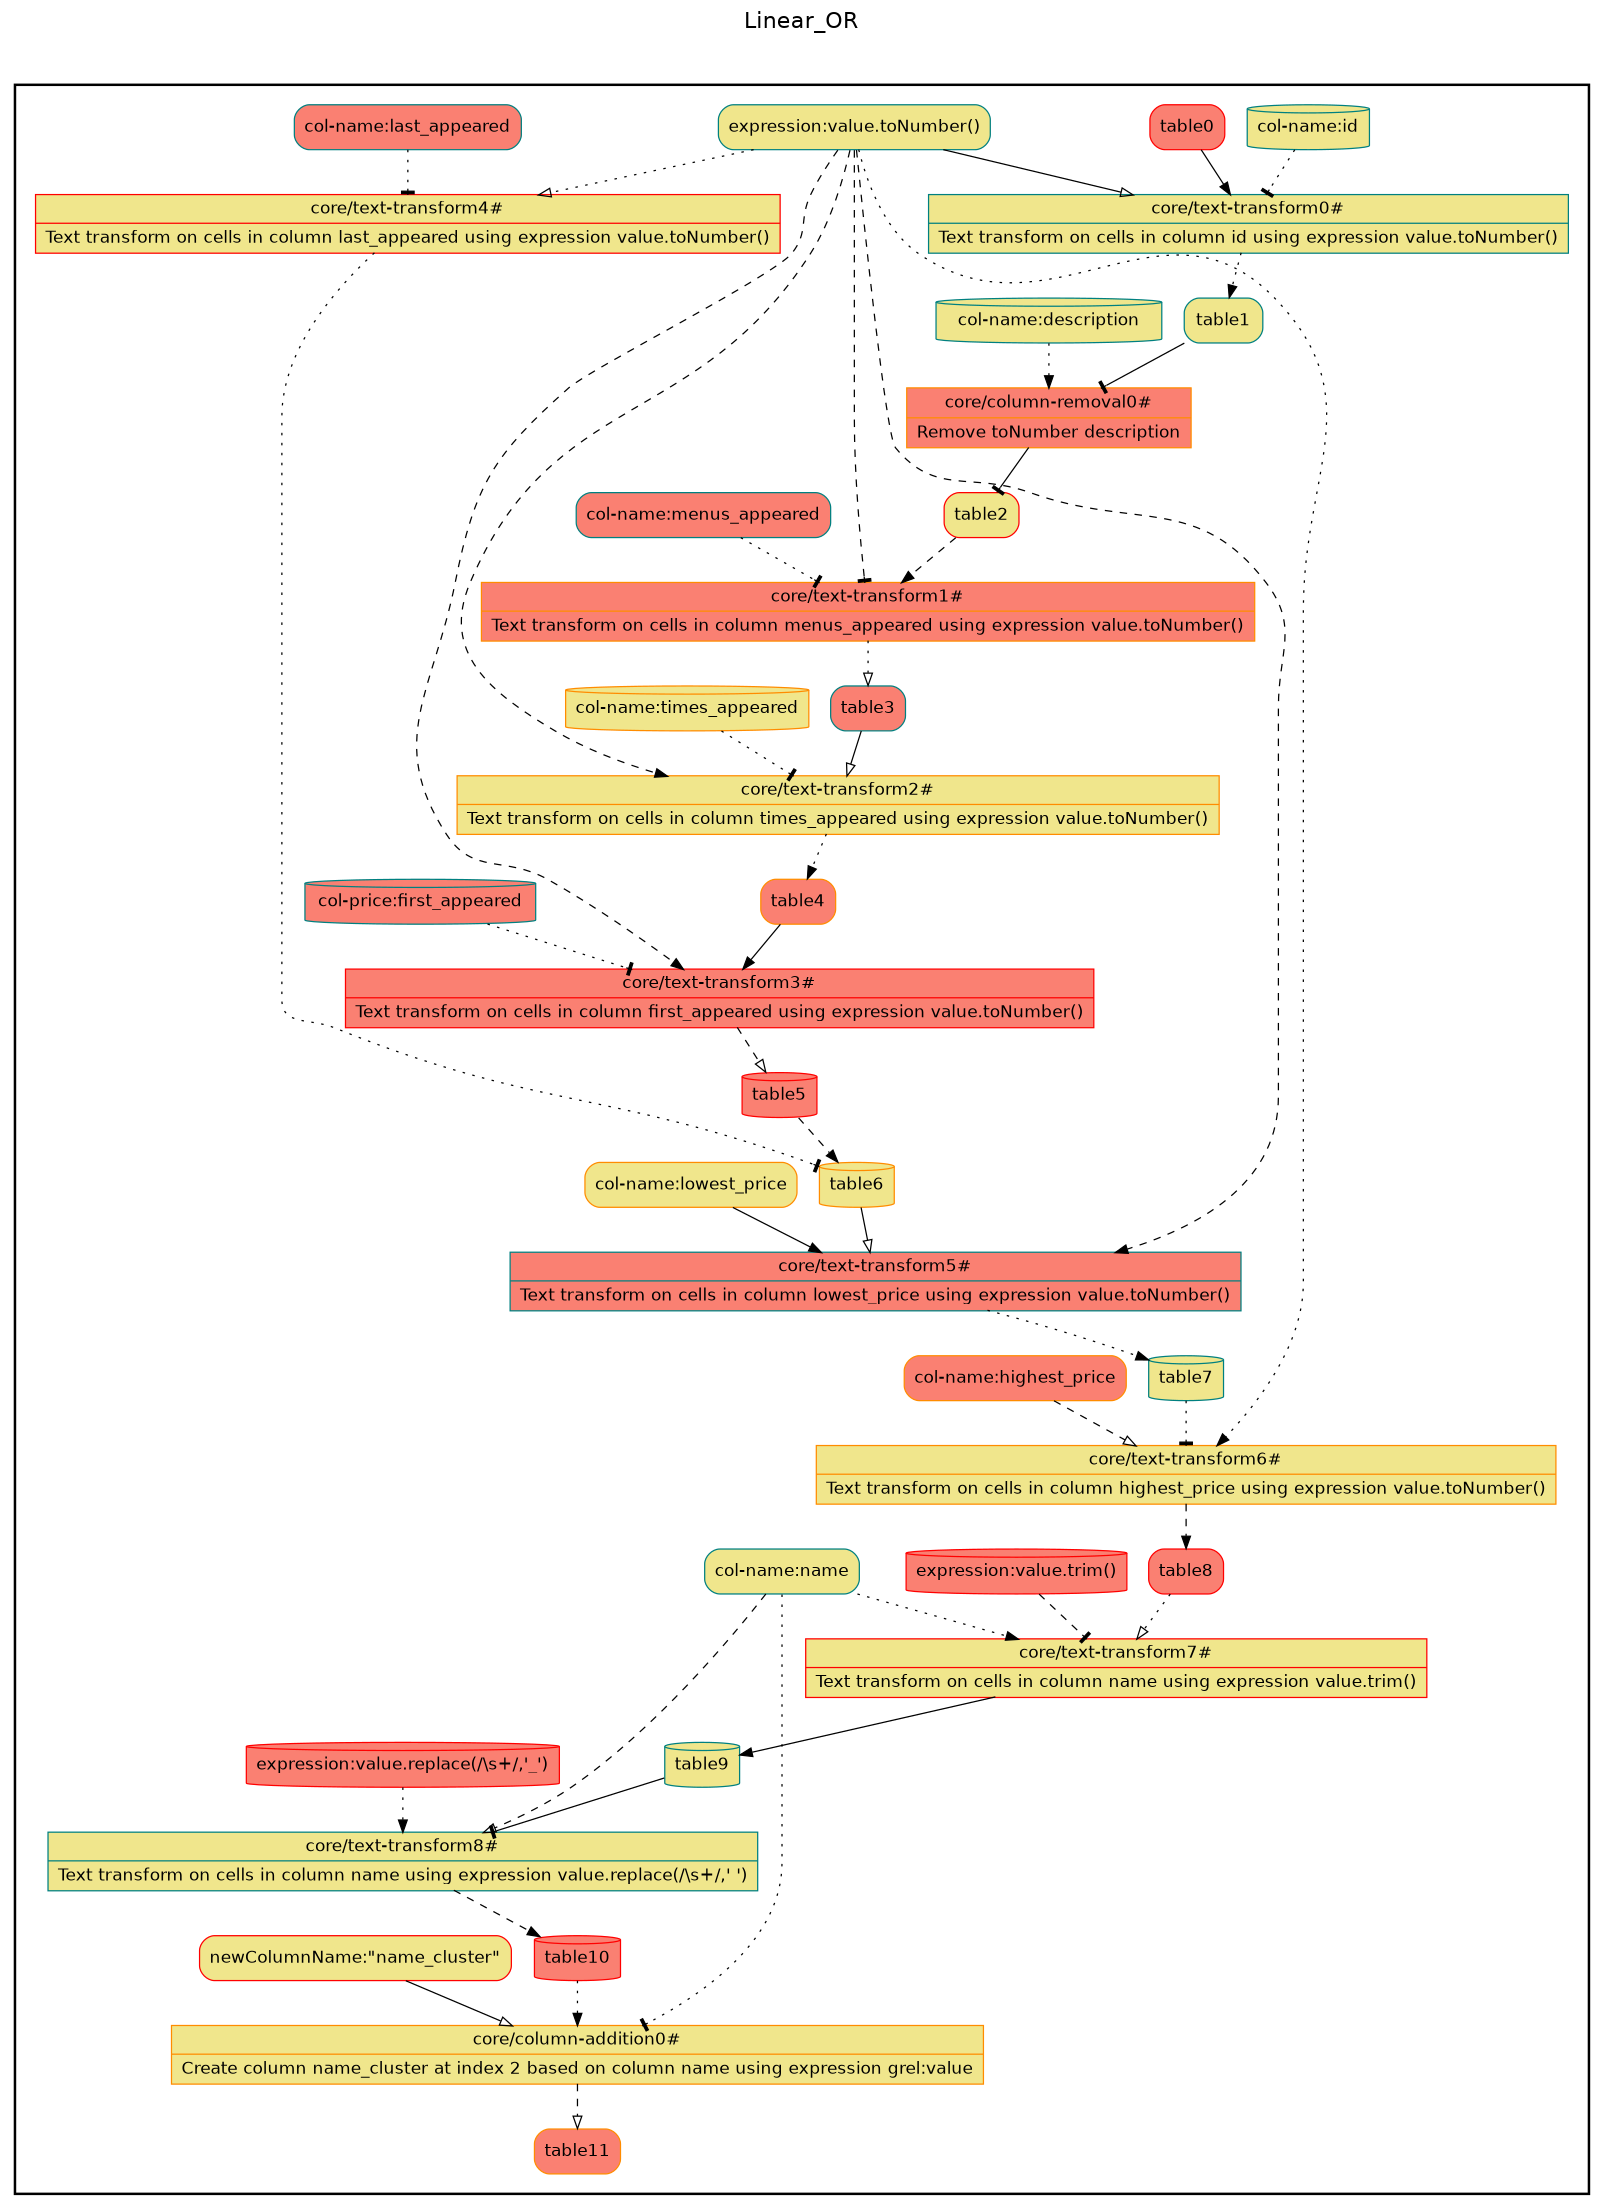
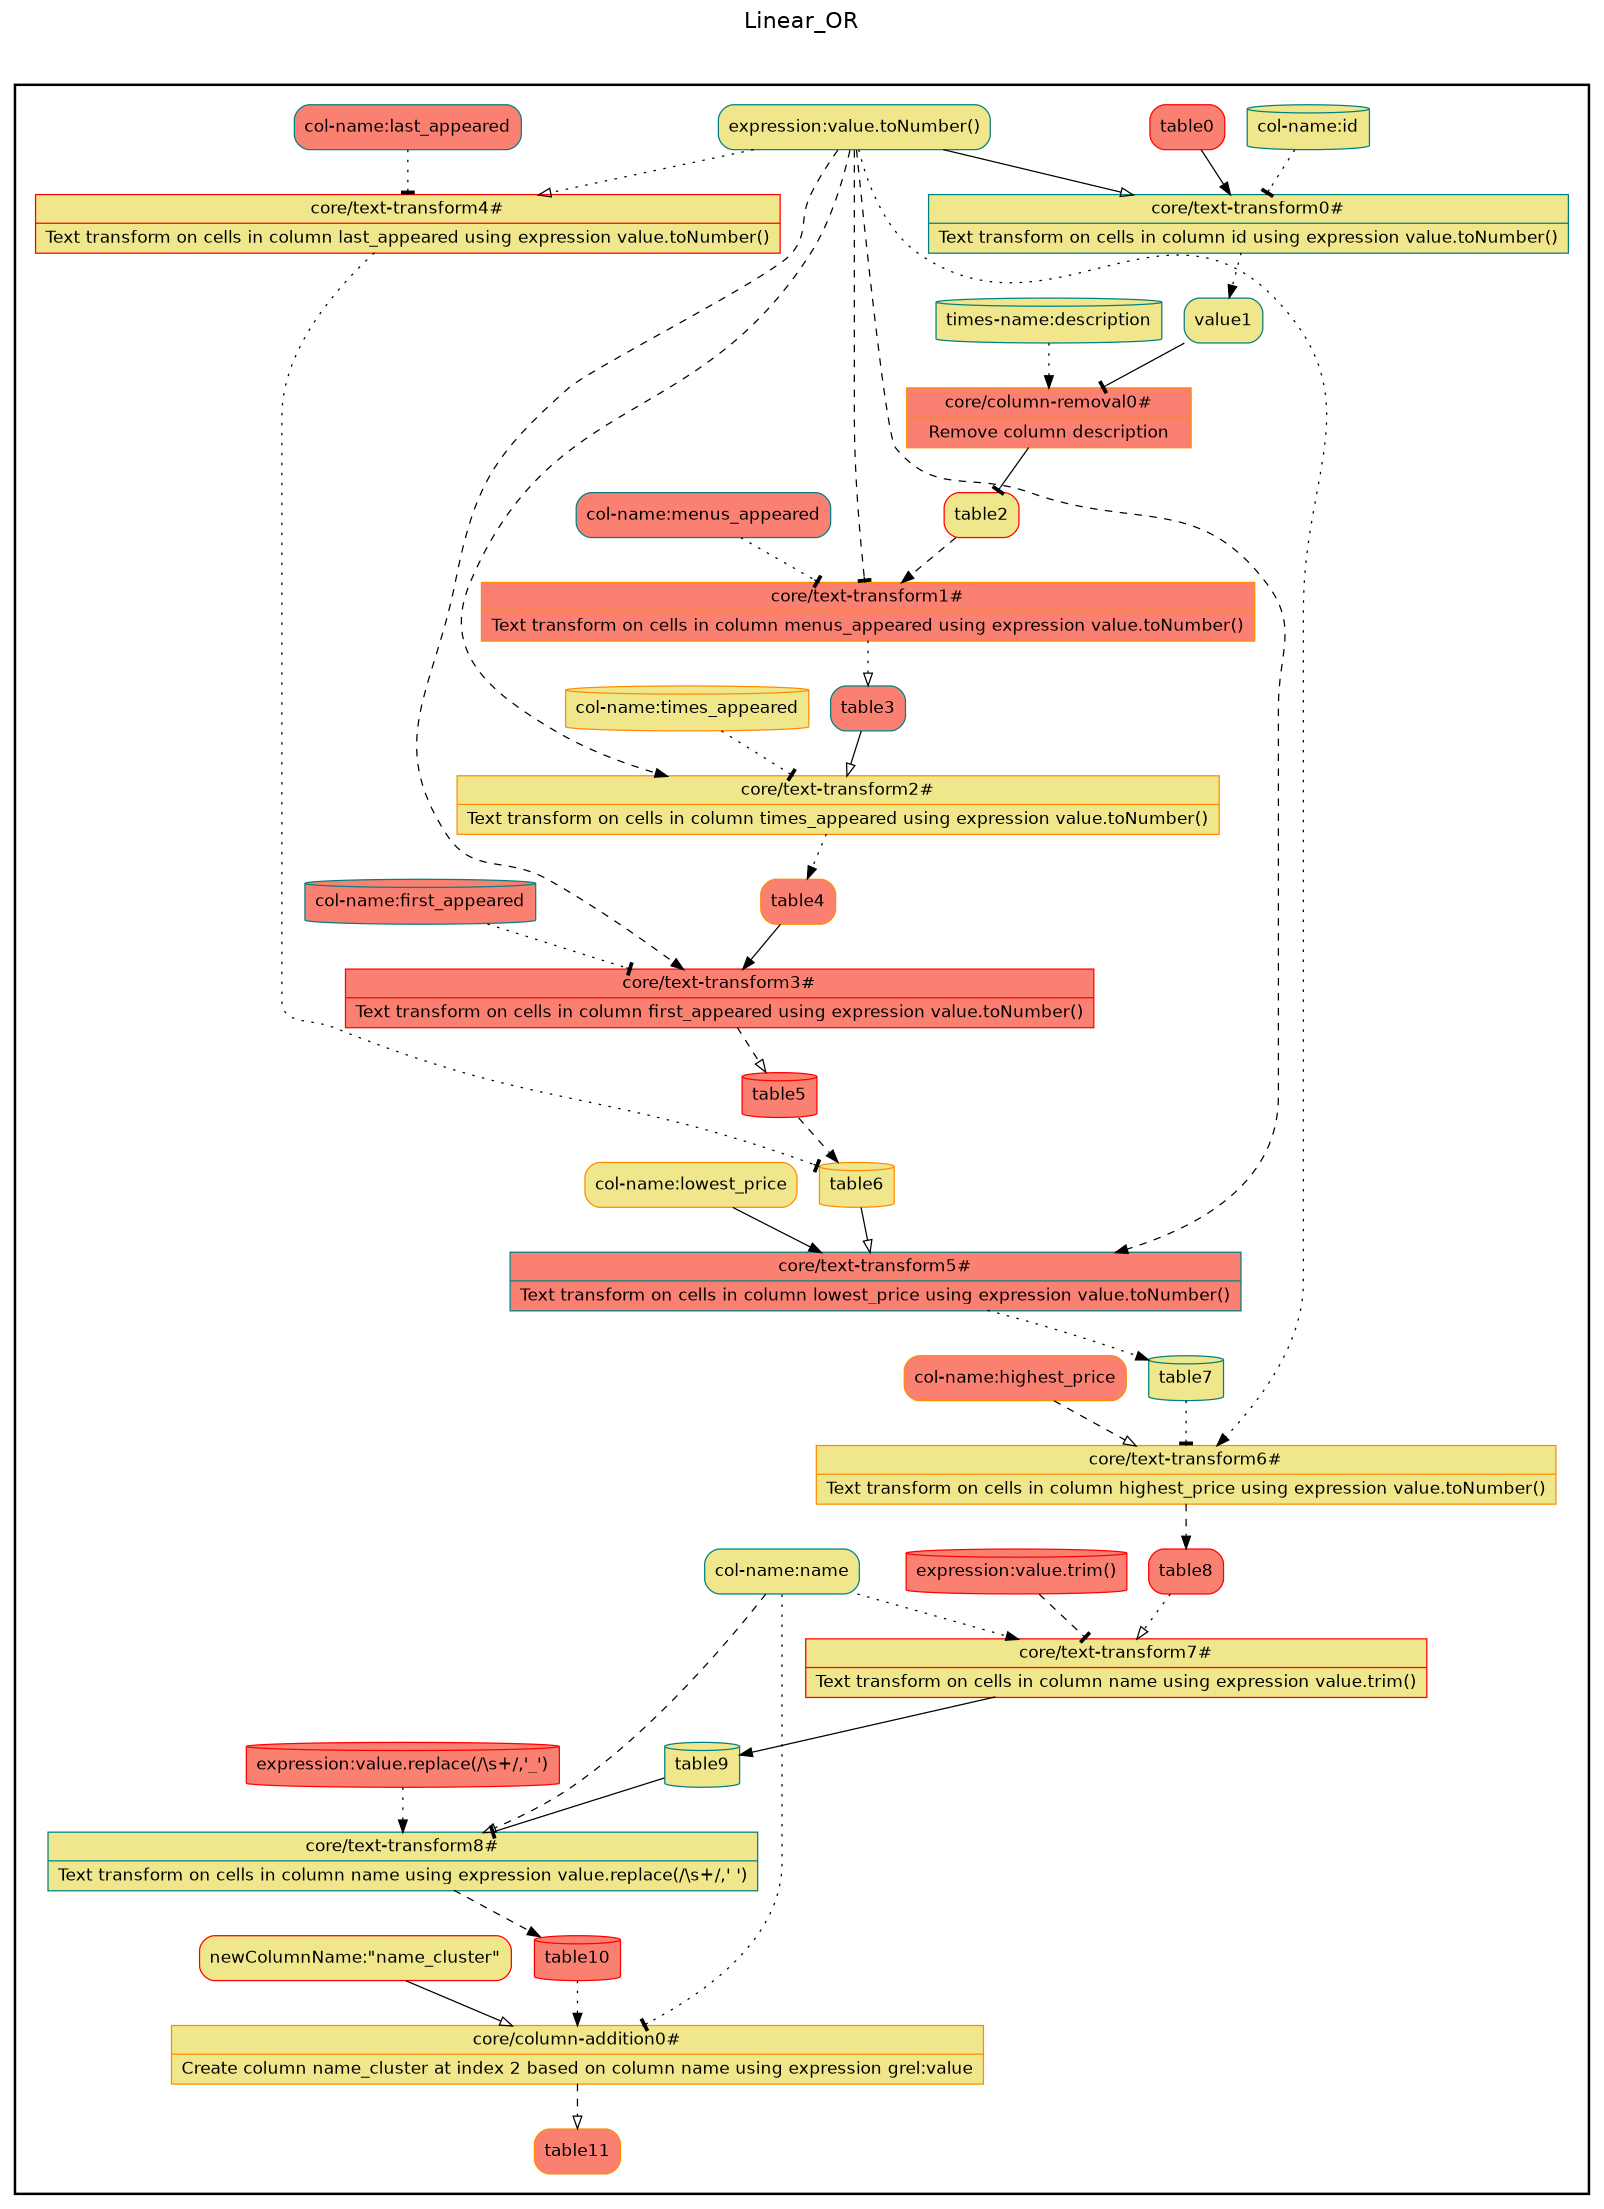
(1049, 321) -> (1049, 321)
(1224, 321) -> (1224, 321)
(1049, 432) -> (1049, 432)
(420, 902) -> (420, 902)
